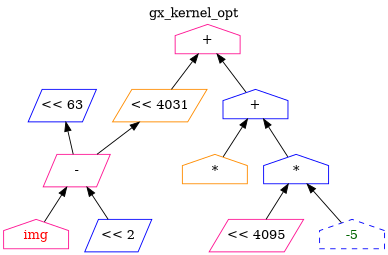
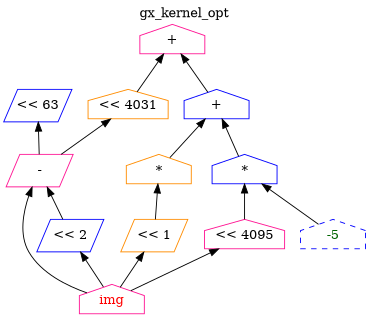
(160, 106) -> (128, 106)
none -> (154, 236)
(256, 236) -> (245, 236)
none -> (171, 272)
none -> (95, 273)
